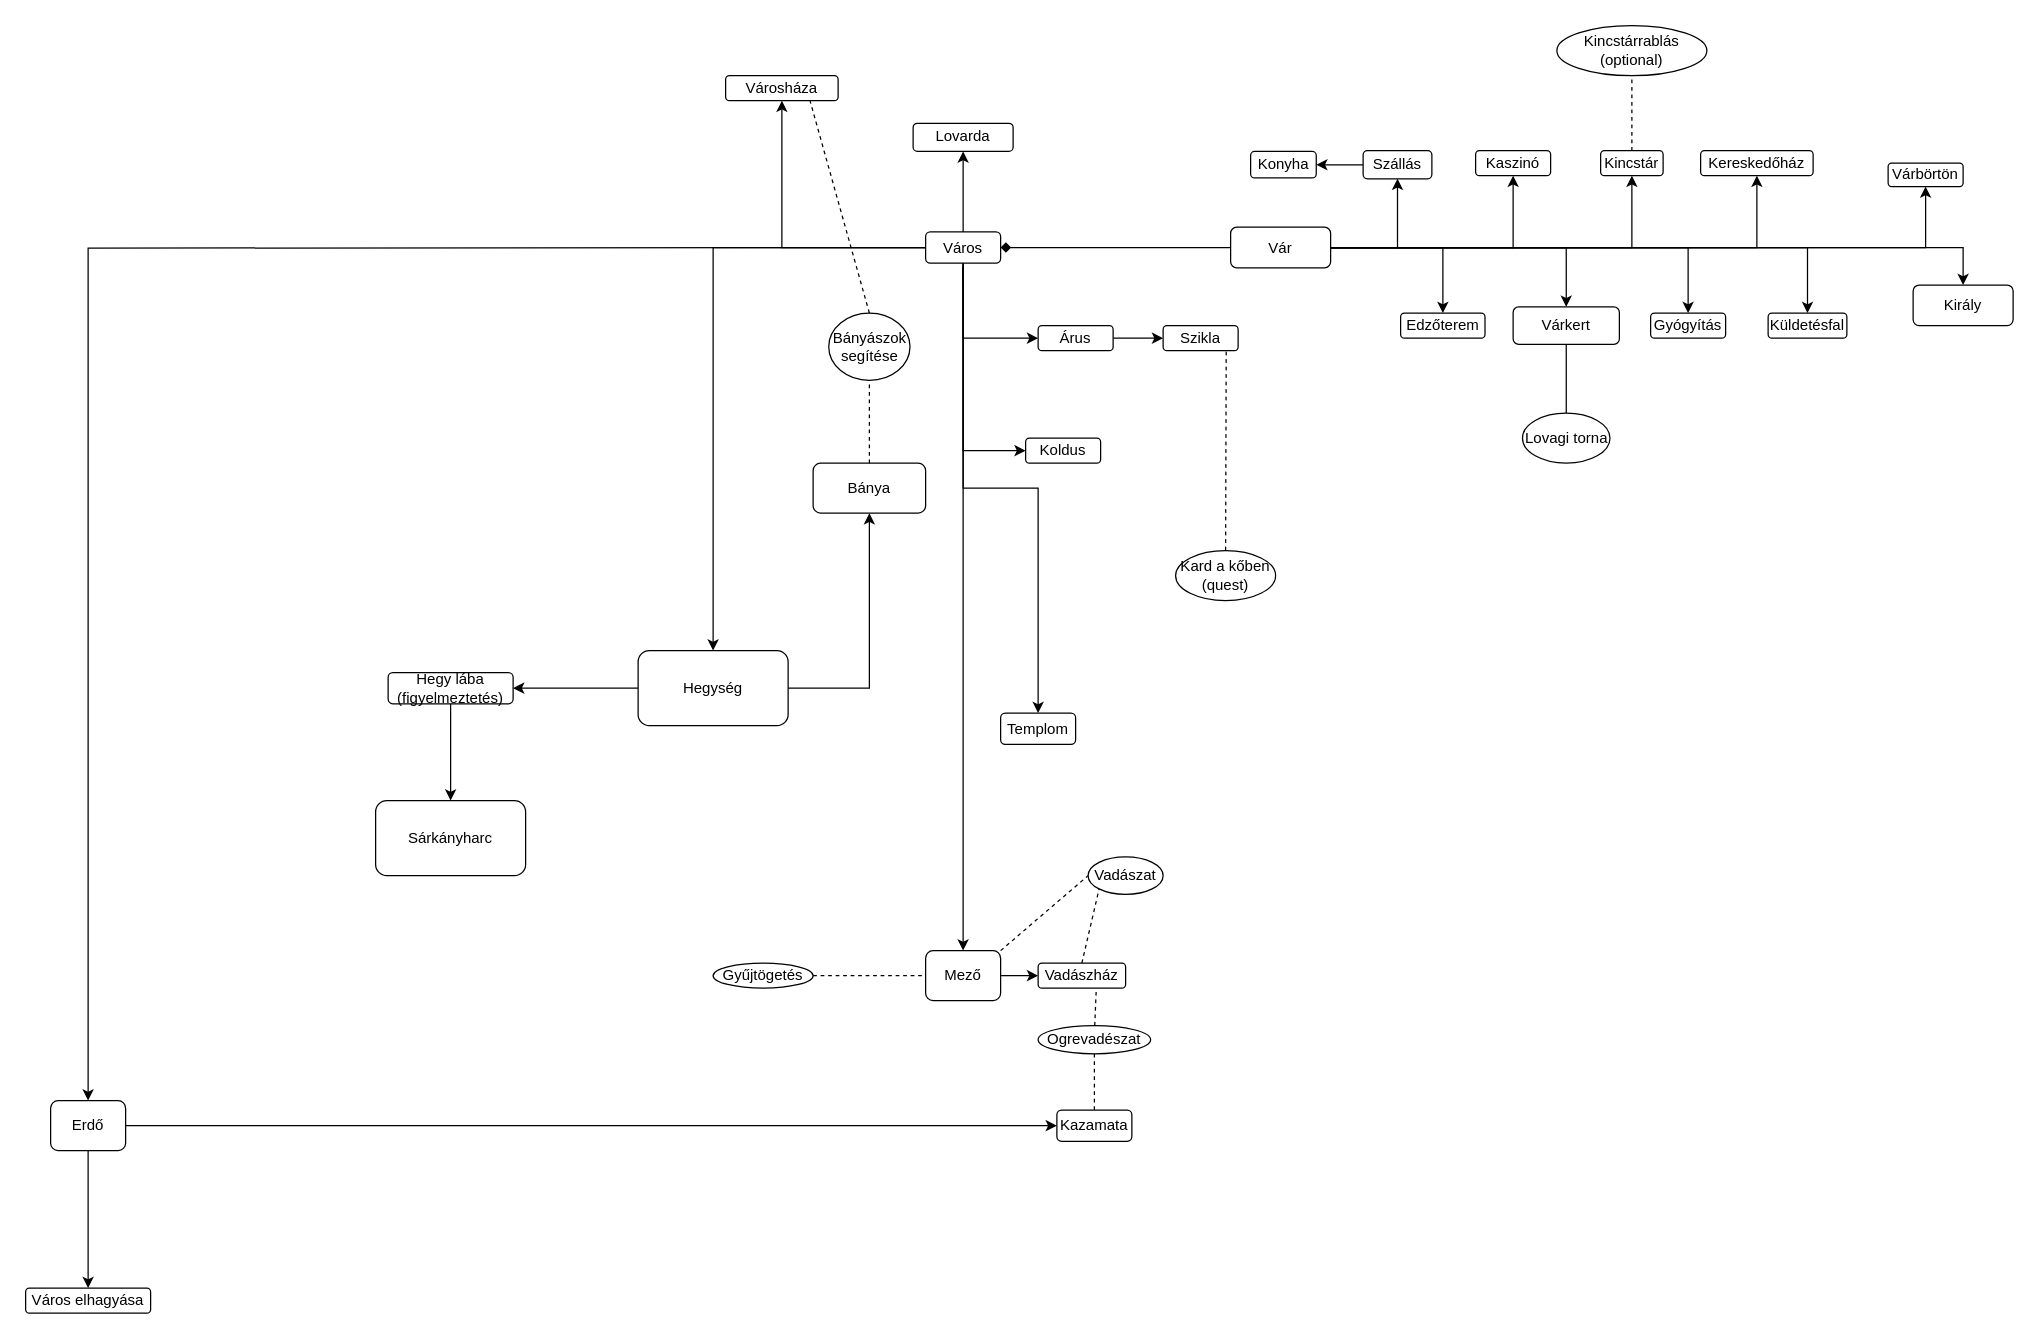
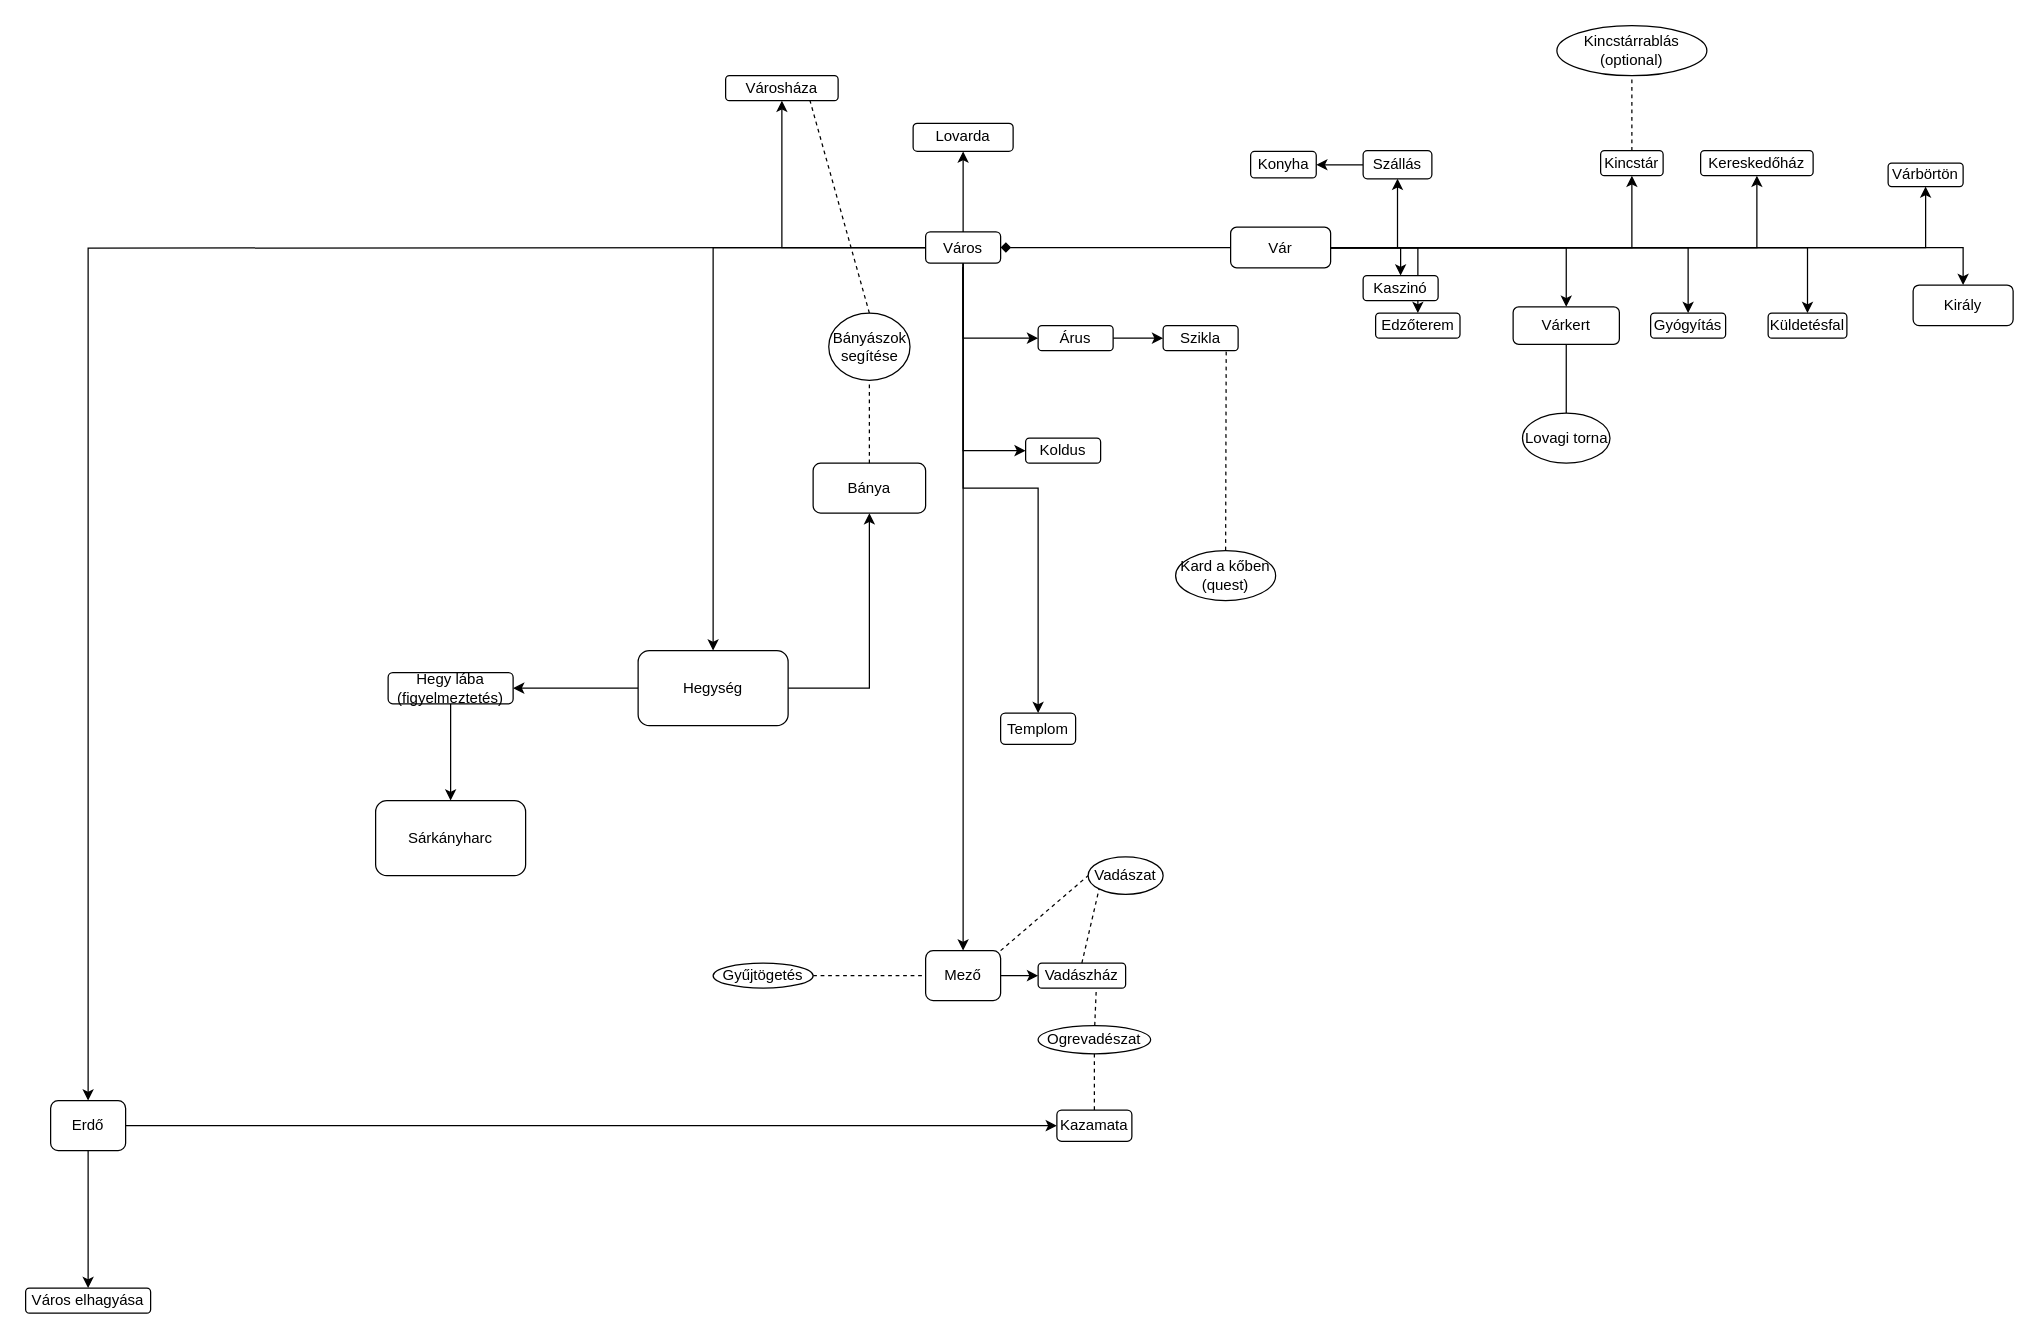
(1513, 163) -> (1401, 288)
(1443, 326) -> (1418, 326)
